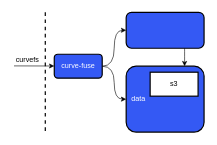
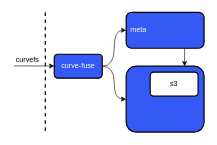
none -> (138, 30)
(174, 84) -> (174, 84)
(138, 99) -> none
